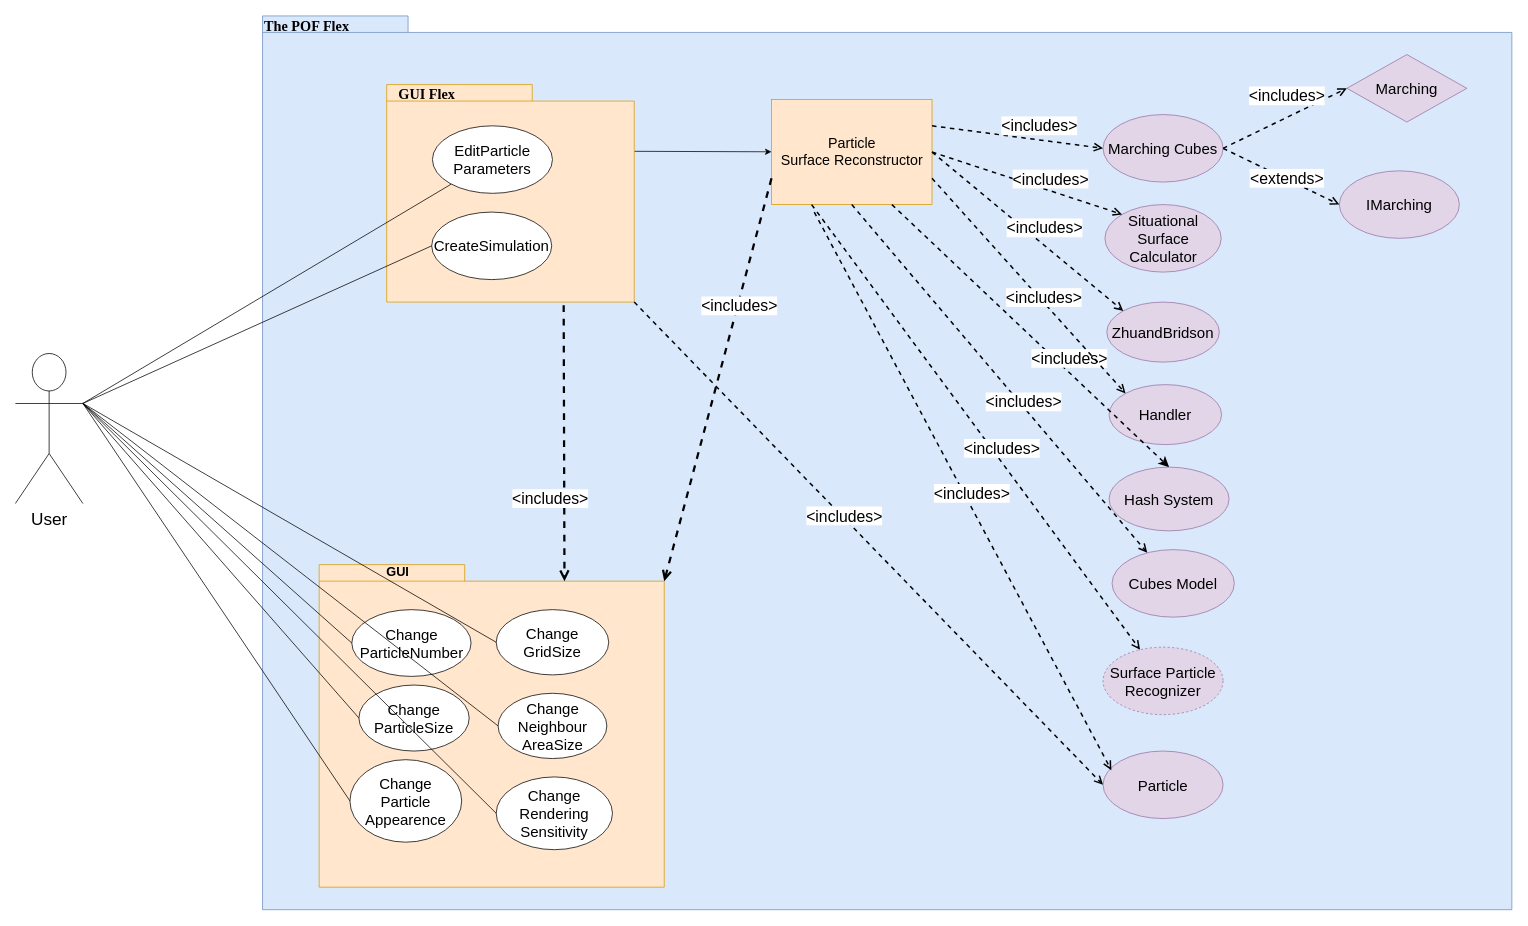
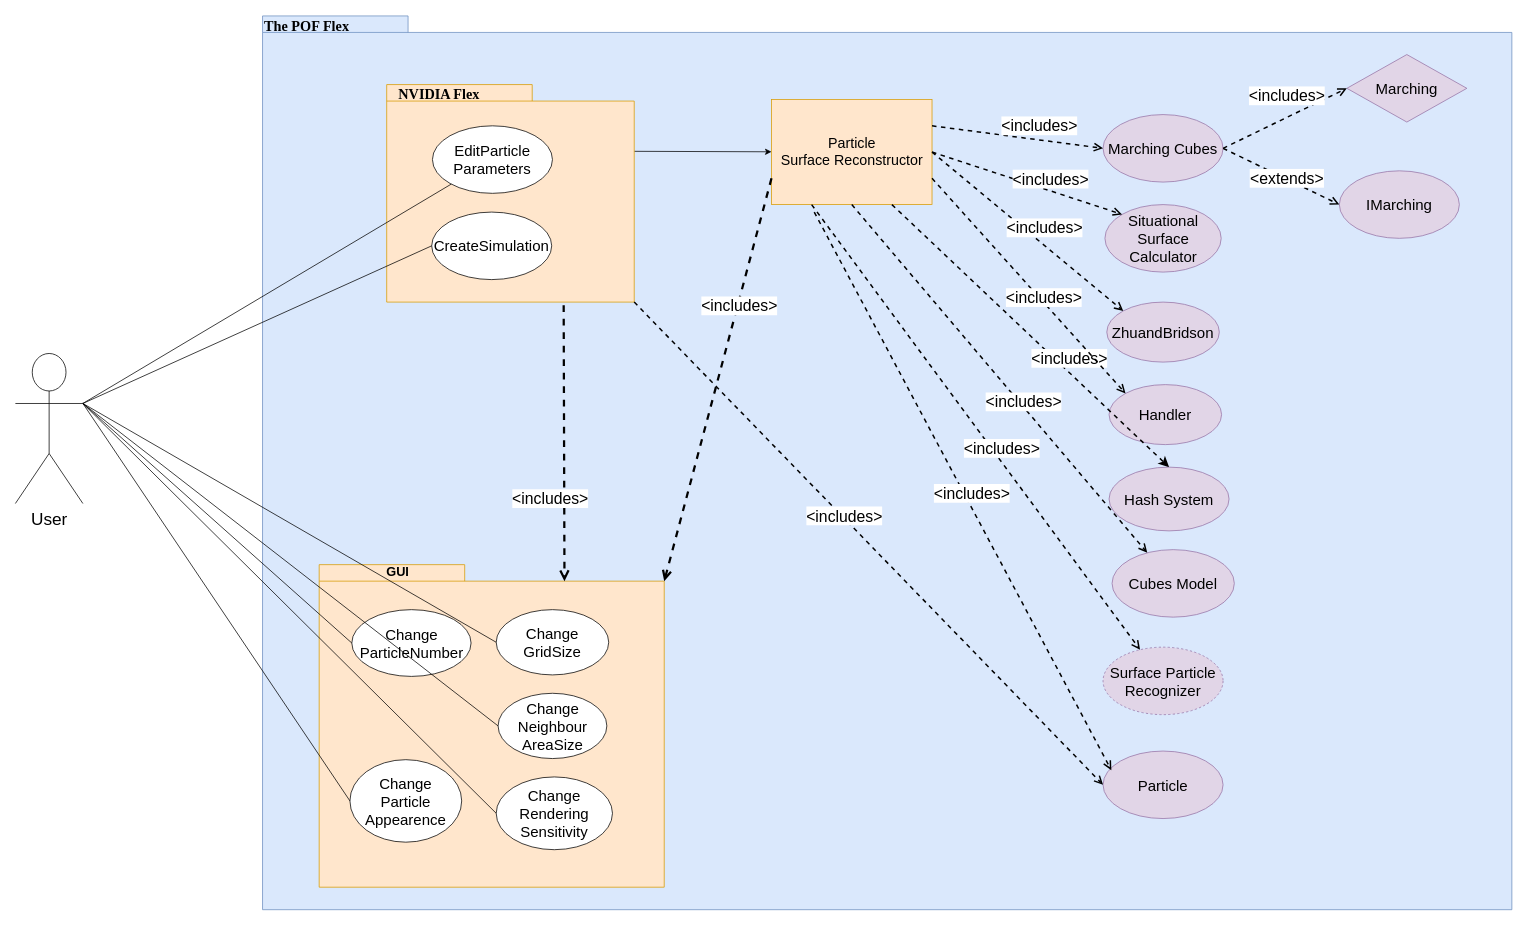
(427, 95) -> (439, 95)
(231, 572) -> none
(414, 718) -> none
